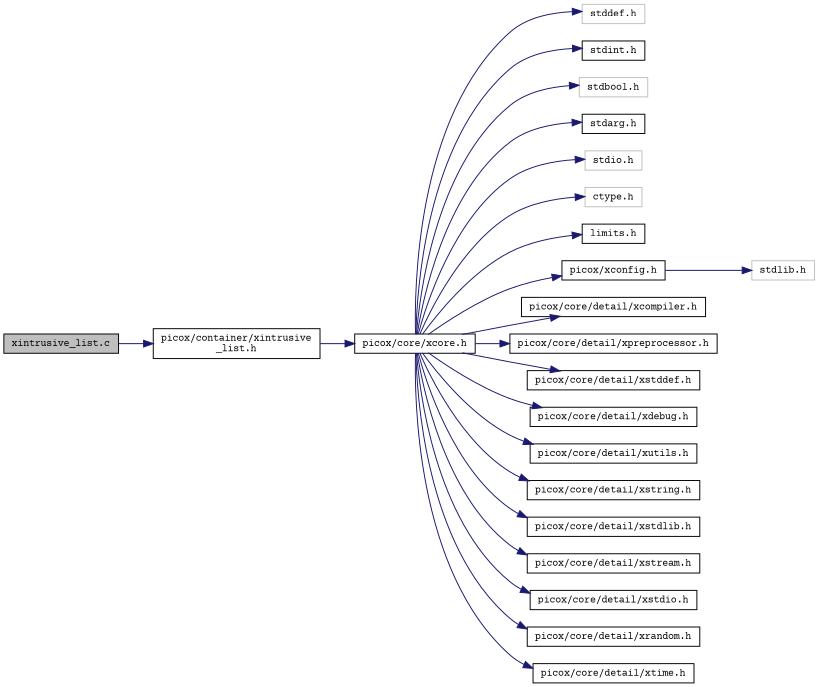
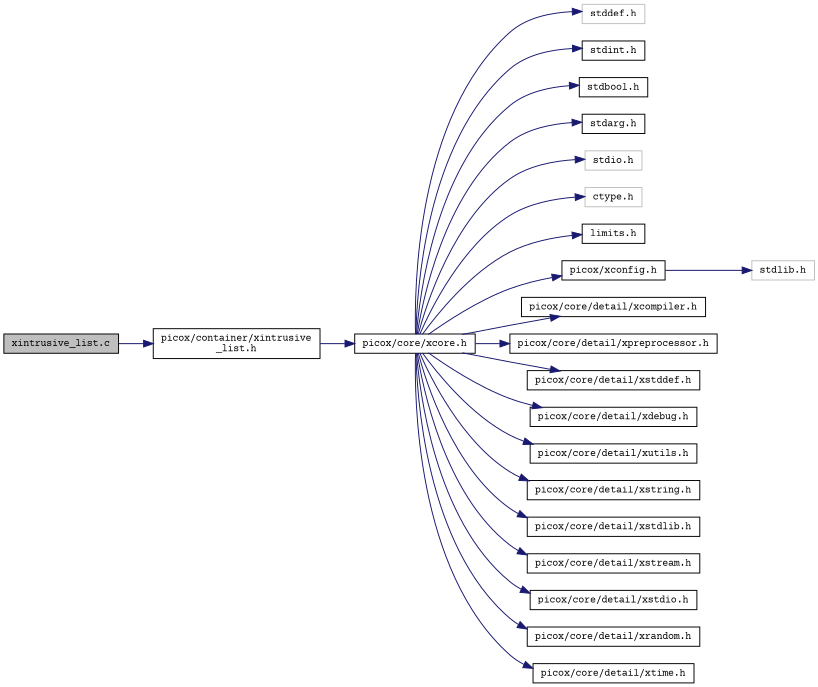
(614, 87) -> (614, 87)
